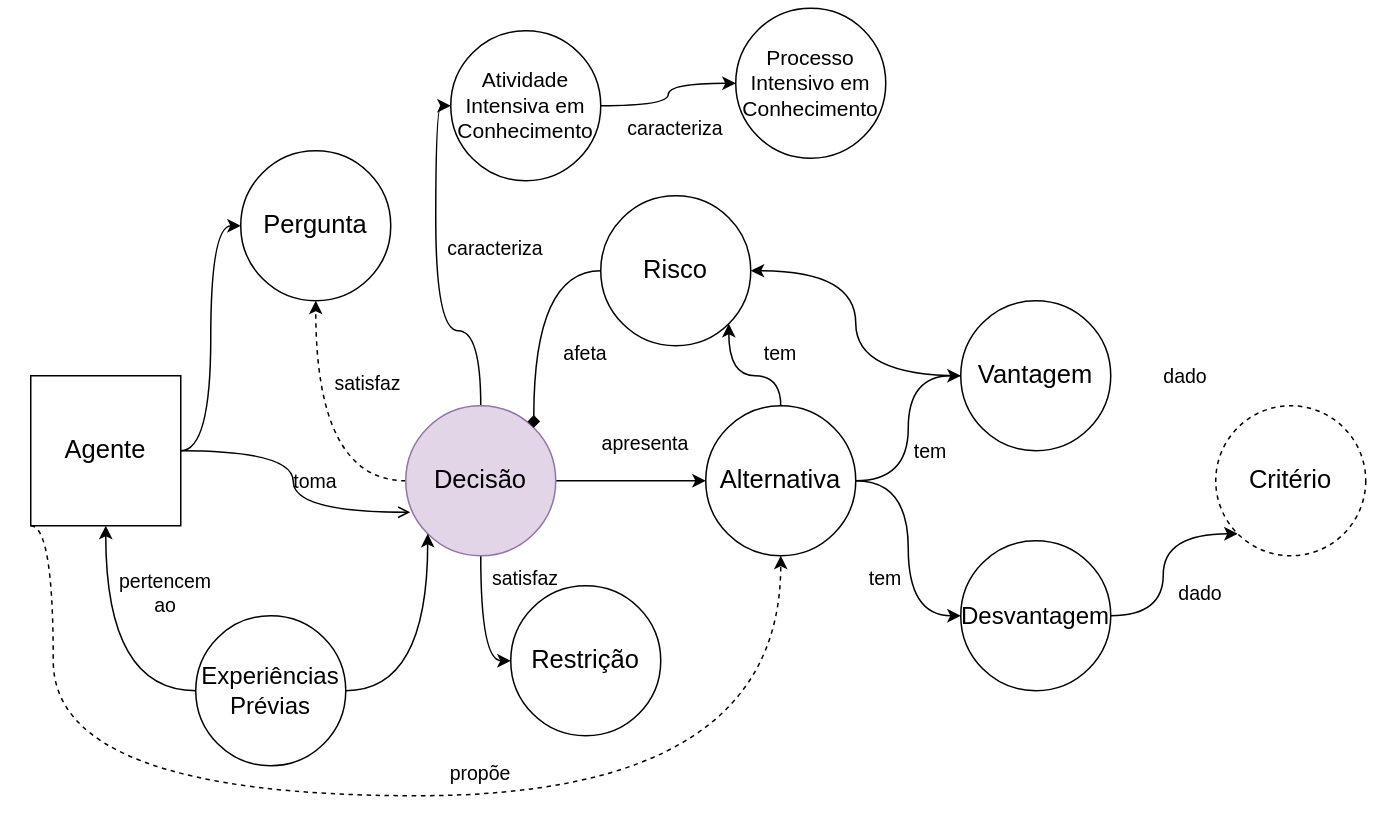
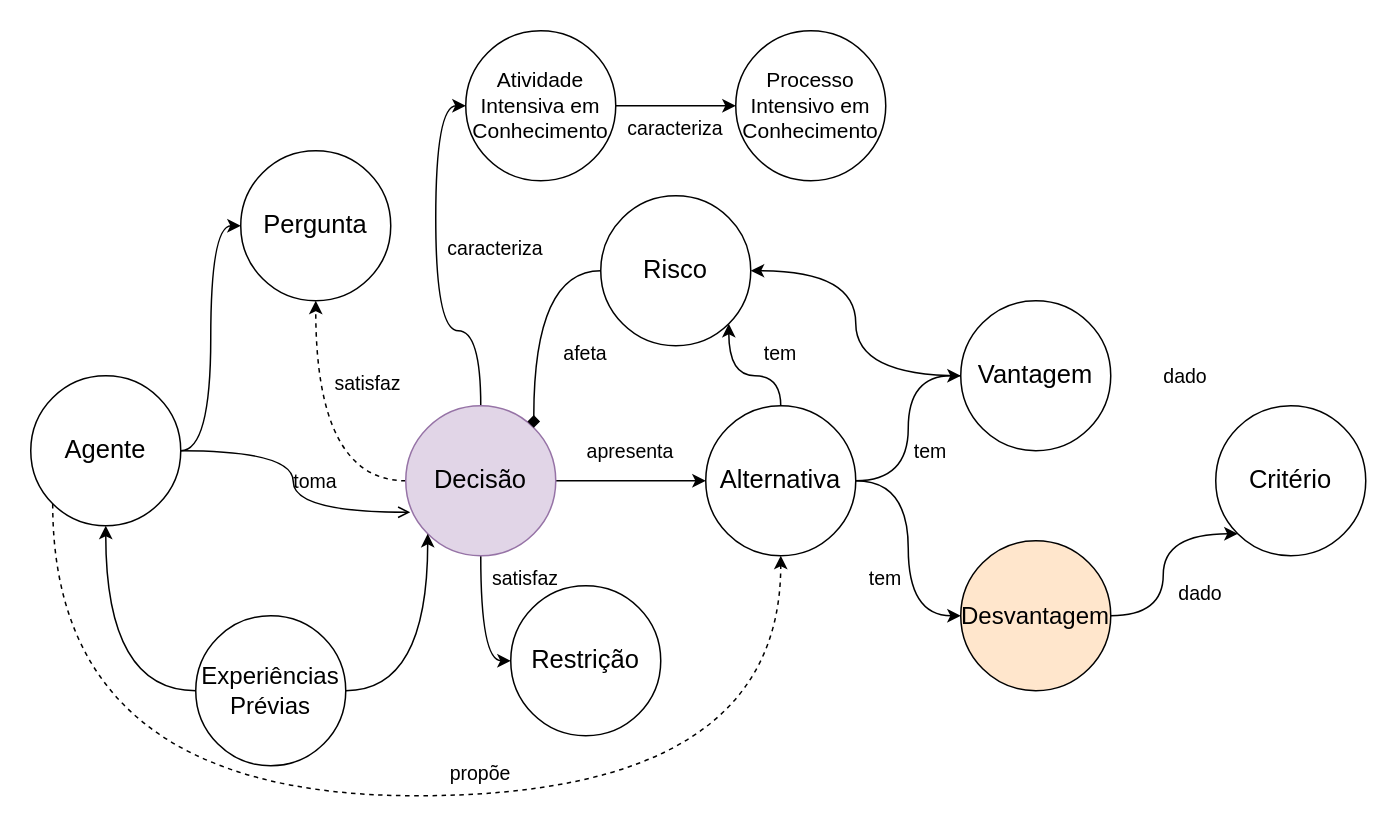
(811, 83) -> (811, 106)
(526, 106) -> (541, 106)
(646, 443) -> (631, 451)
(106, 451) -> (106, 451)
(1291, 481) -> (1291, 481)
(166, 593) -> none
(1036, 616) -> (1036, 616)
